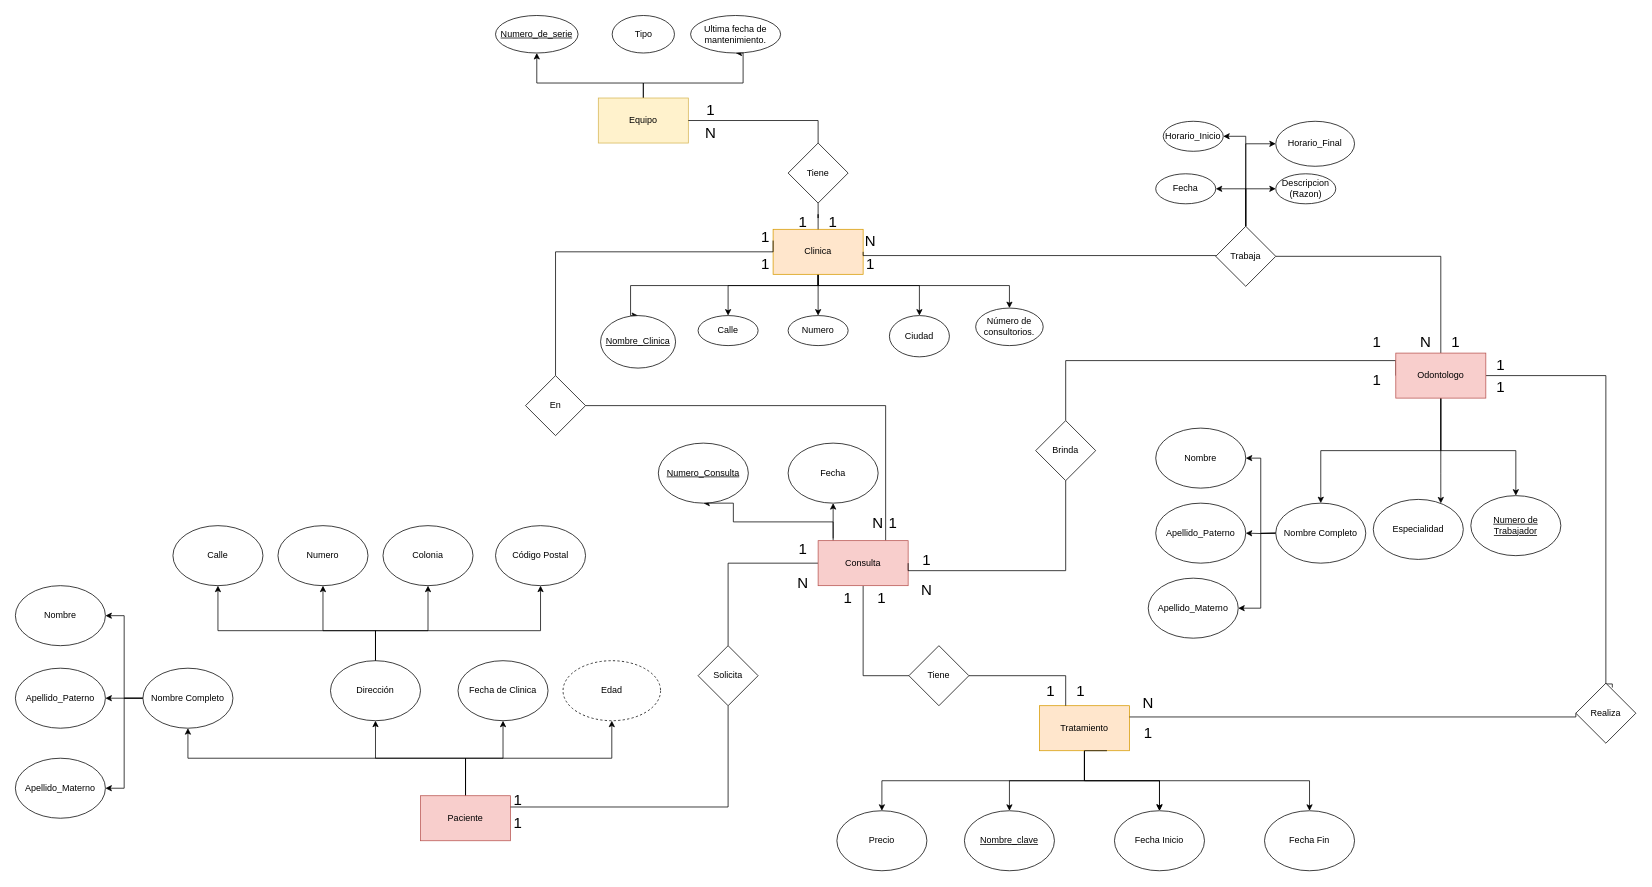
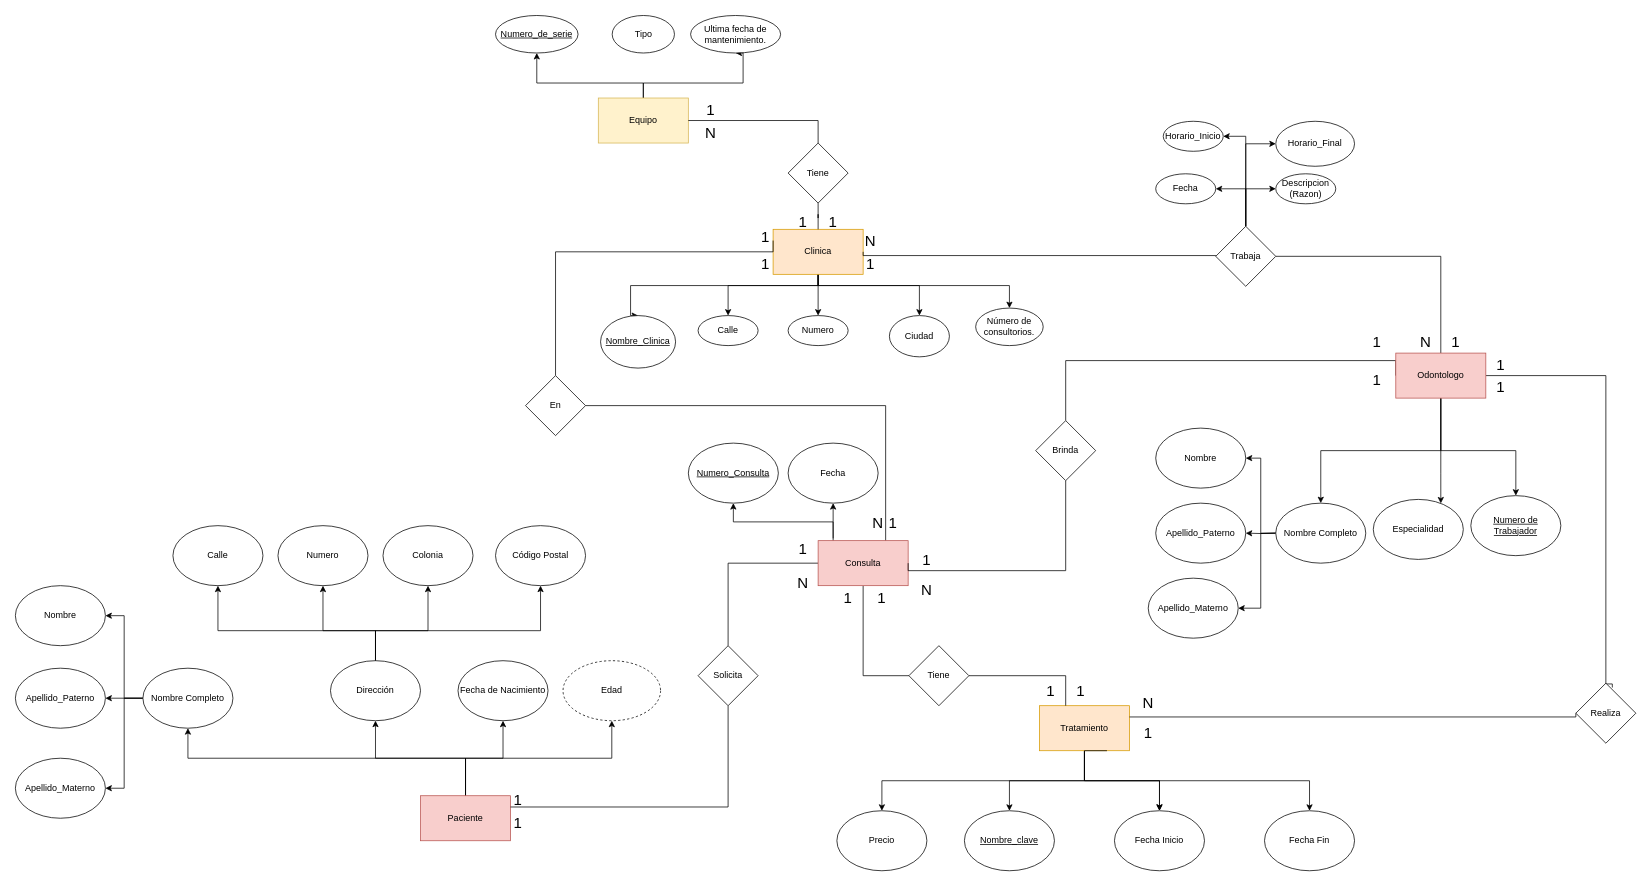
(703, 473) -> (733, 473)
(503, 690) -> (503, 690)
